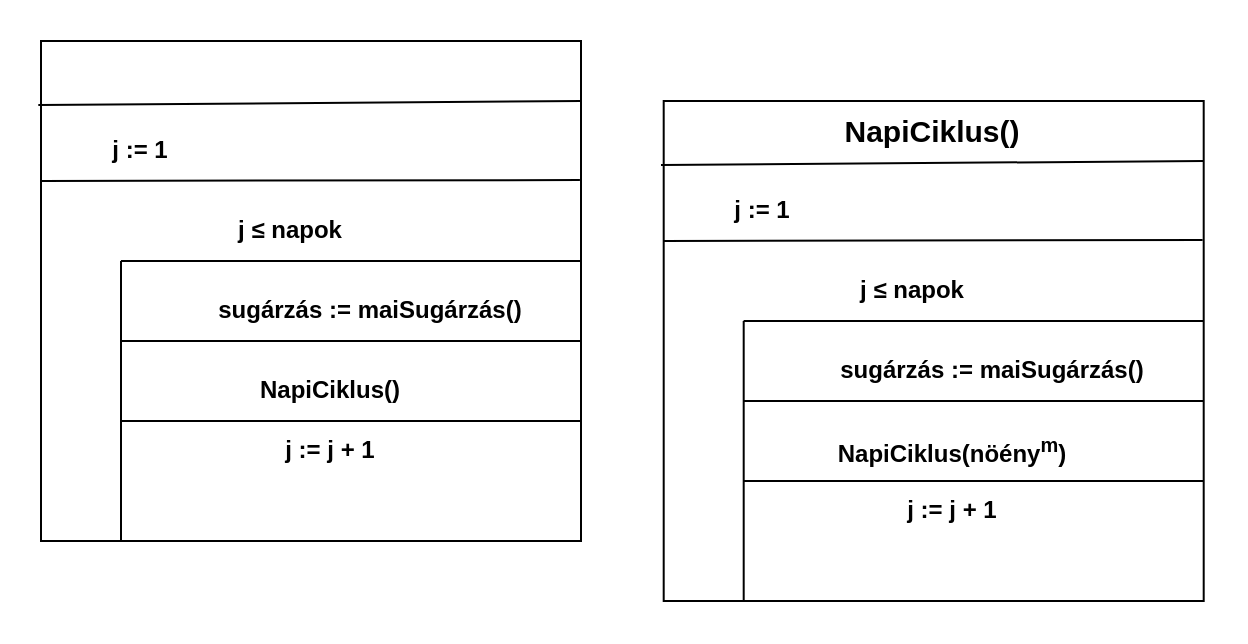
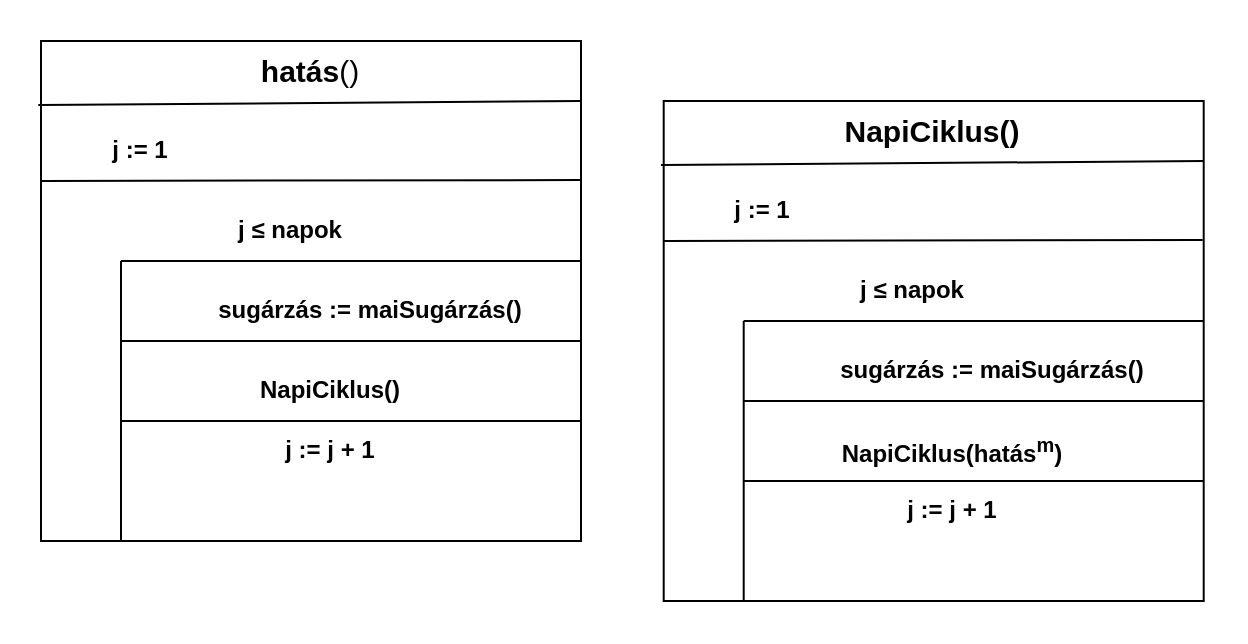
none -> (311, 71)
(953, 451) -> (953, 451)
